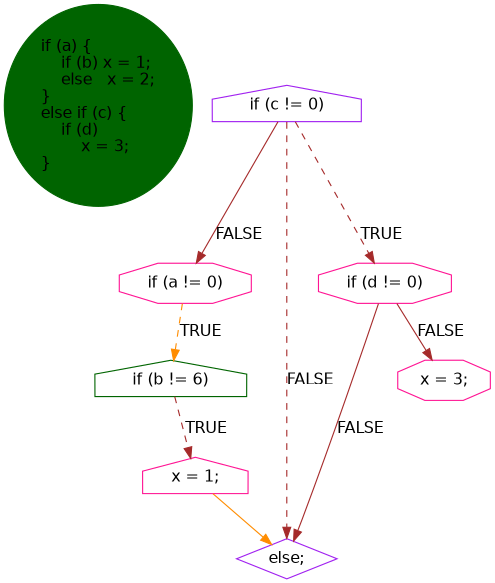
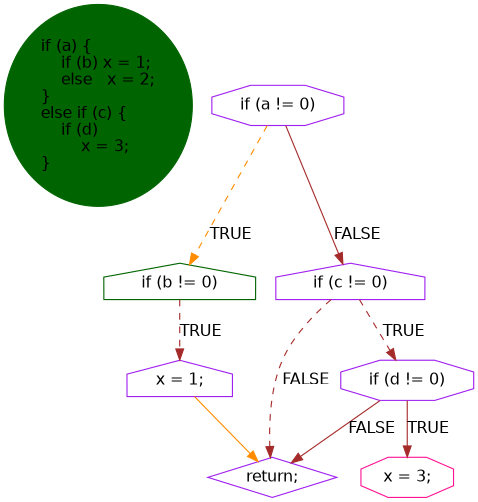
(240, 188) -> (312, 190)
(185, 283) -> (278, 105)
(385, 283) -> (407, 380)
(441, 332) -> (428, 429)
(171, 380) -> (180, 283)
(195, 477) -> (180, 380)
(287, 559) -> (272, 477)
